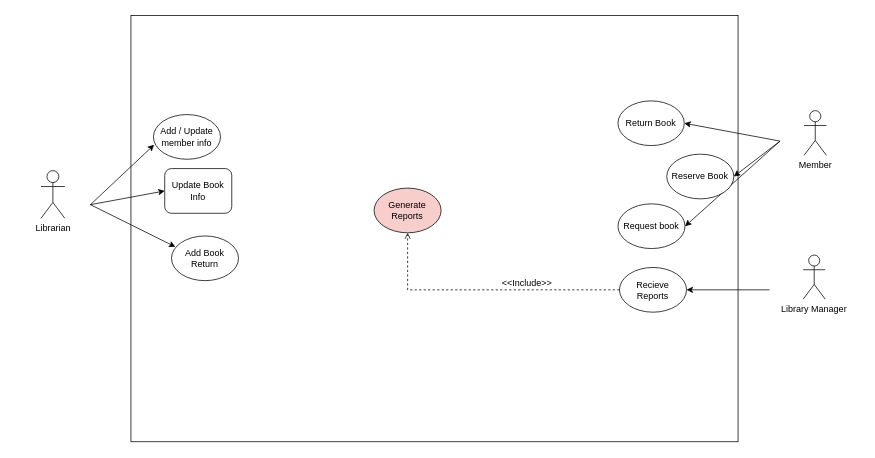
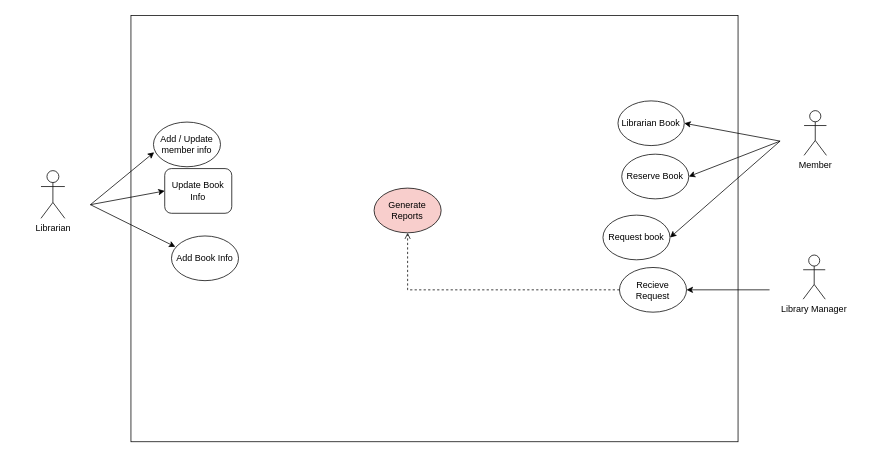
(651, 123) -> (651, 123)
(187, 137) -> (187, 144)
(700, 176) -> (655, 176)
(651, 226) -> (636, 237)
(205, 258) -> (205, 258)
(527, 283) -> none
(653, 290) -> (653, 290)
